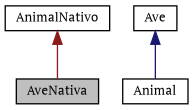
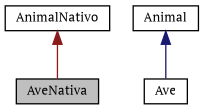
(155, 62) -> (166, 62)
